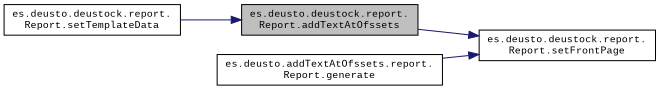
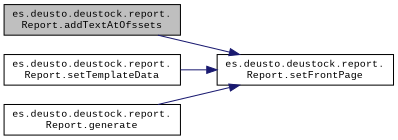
(206, 20) -> (194, 70)
(330, 70) -> (92, 120)
